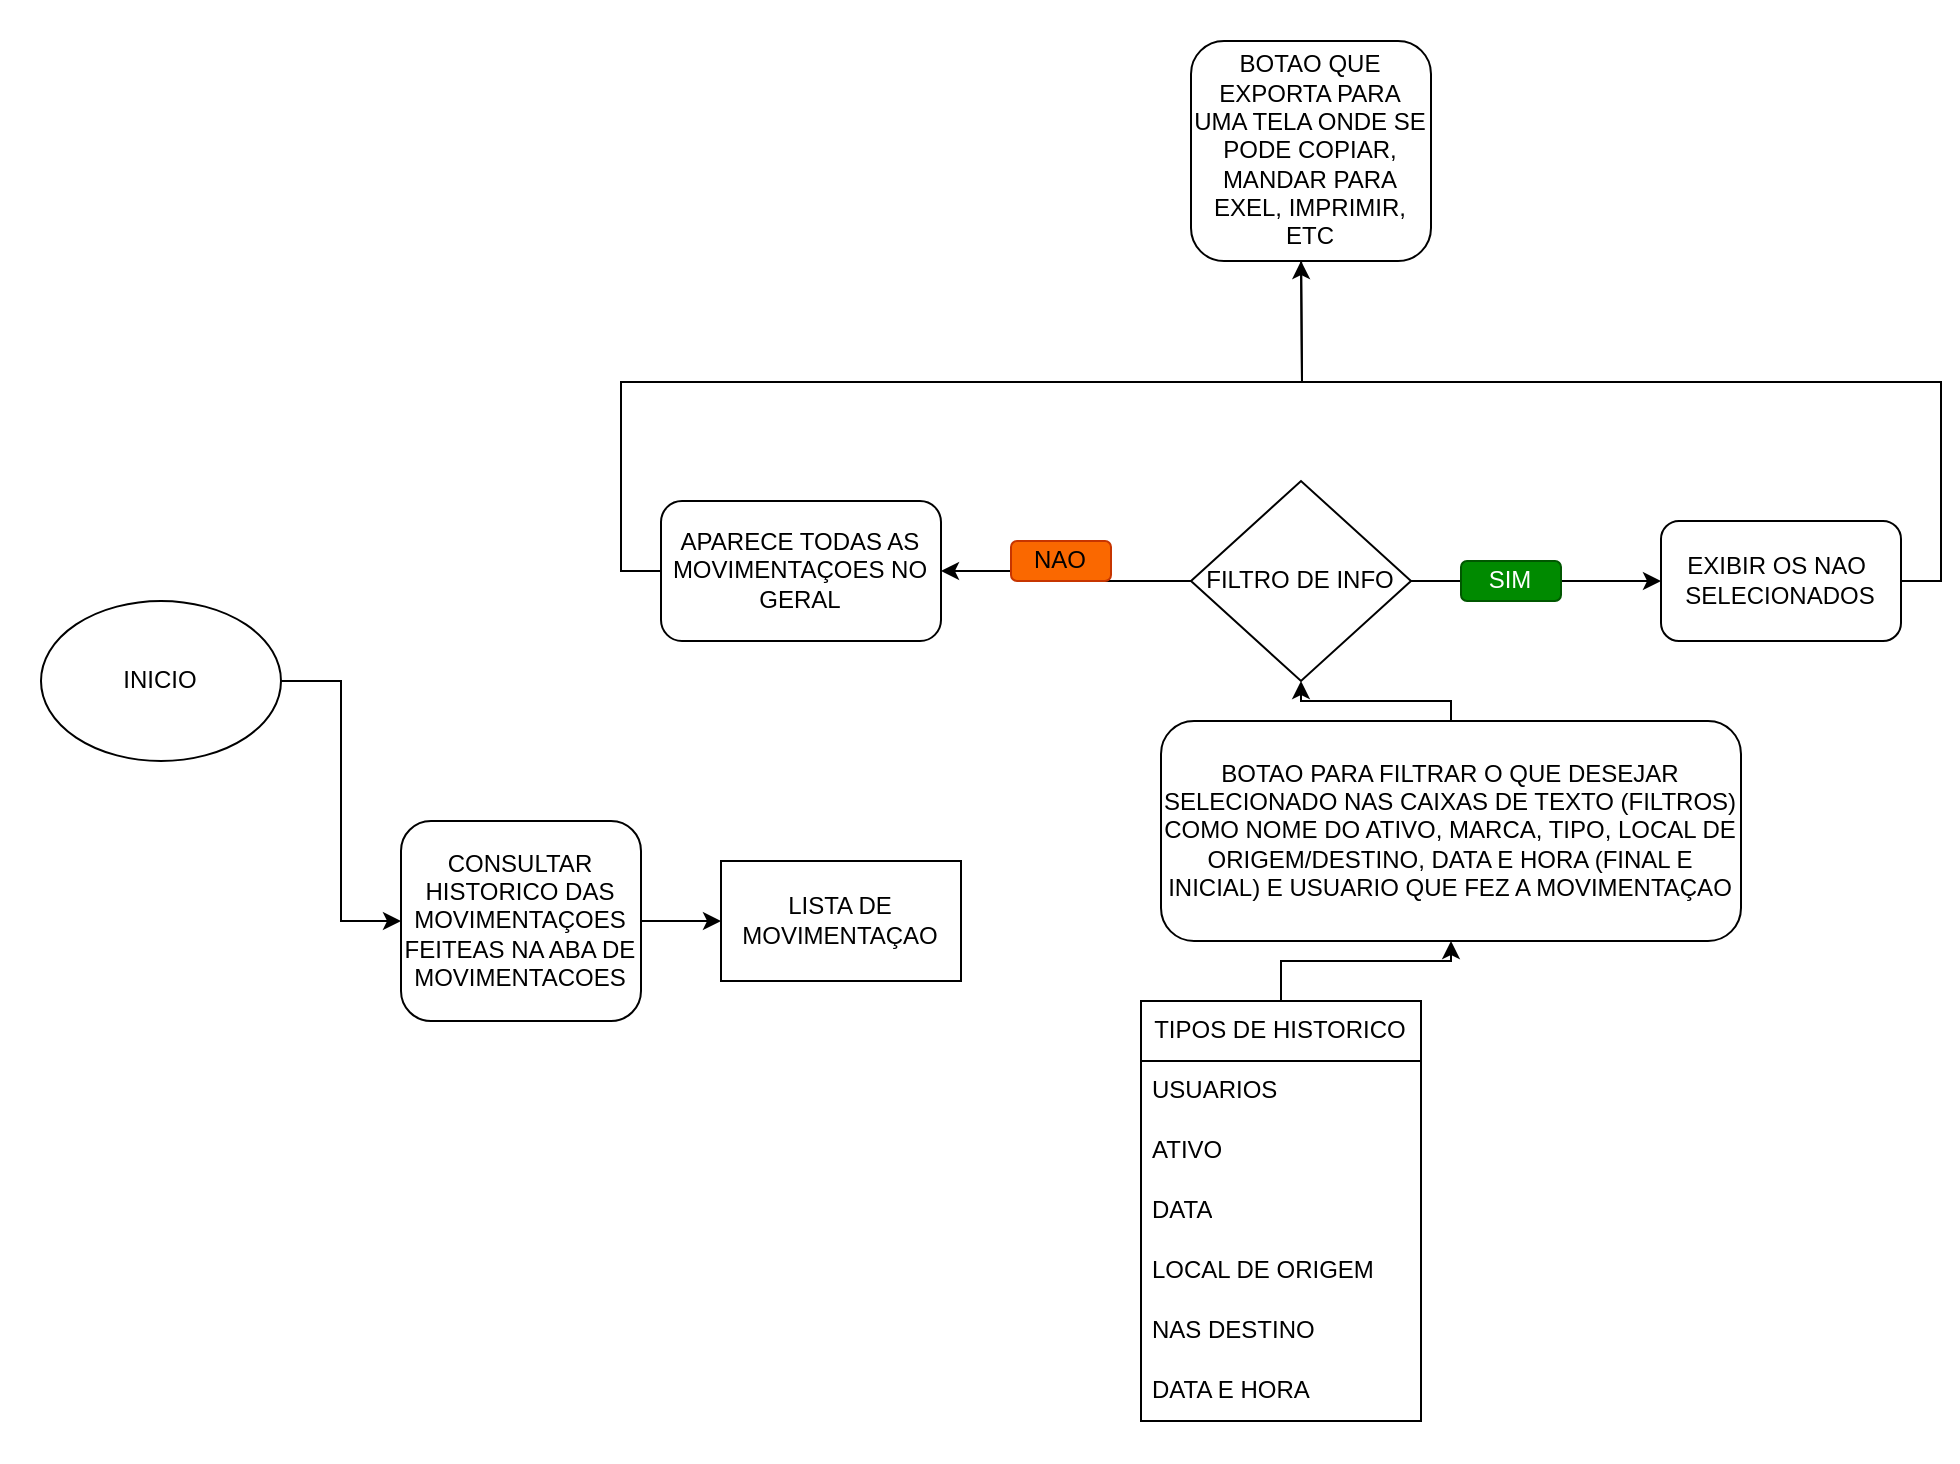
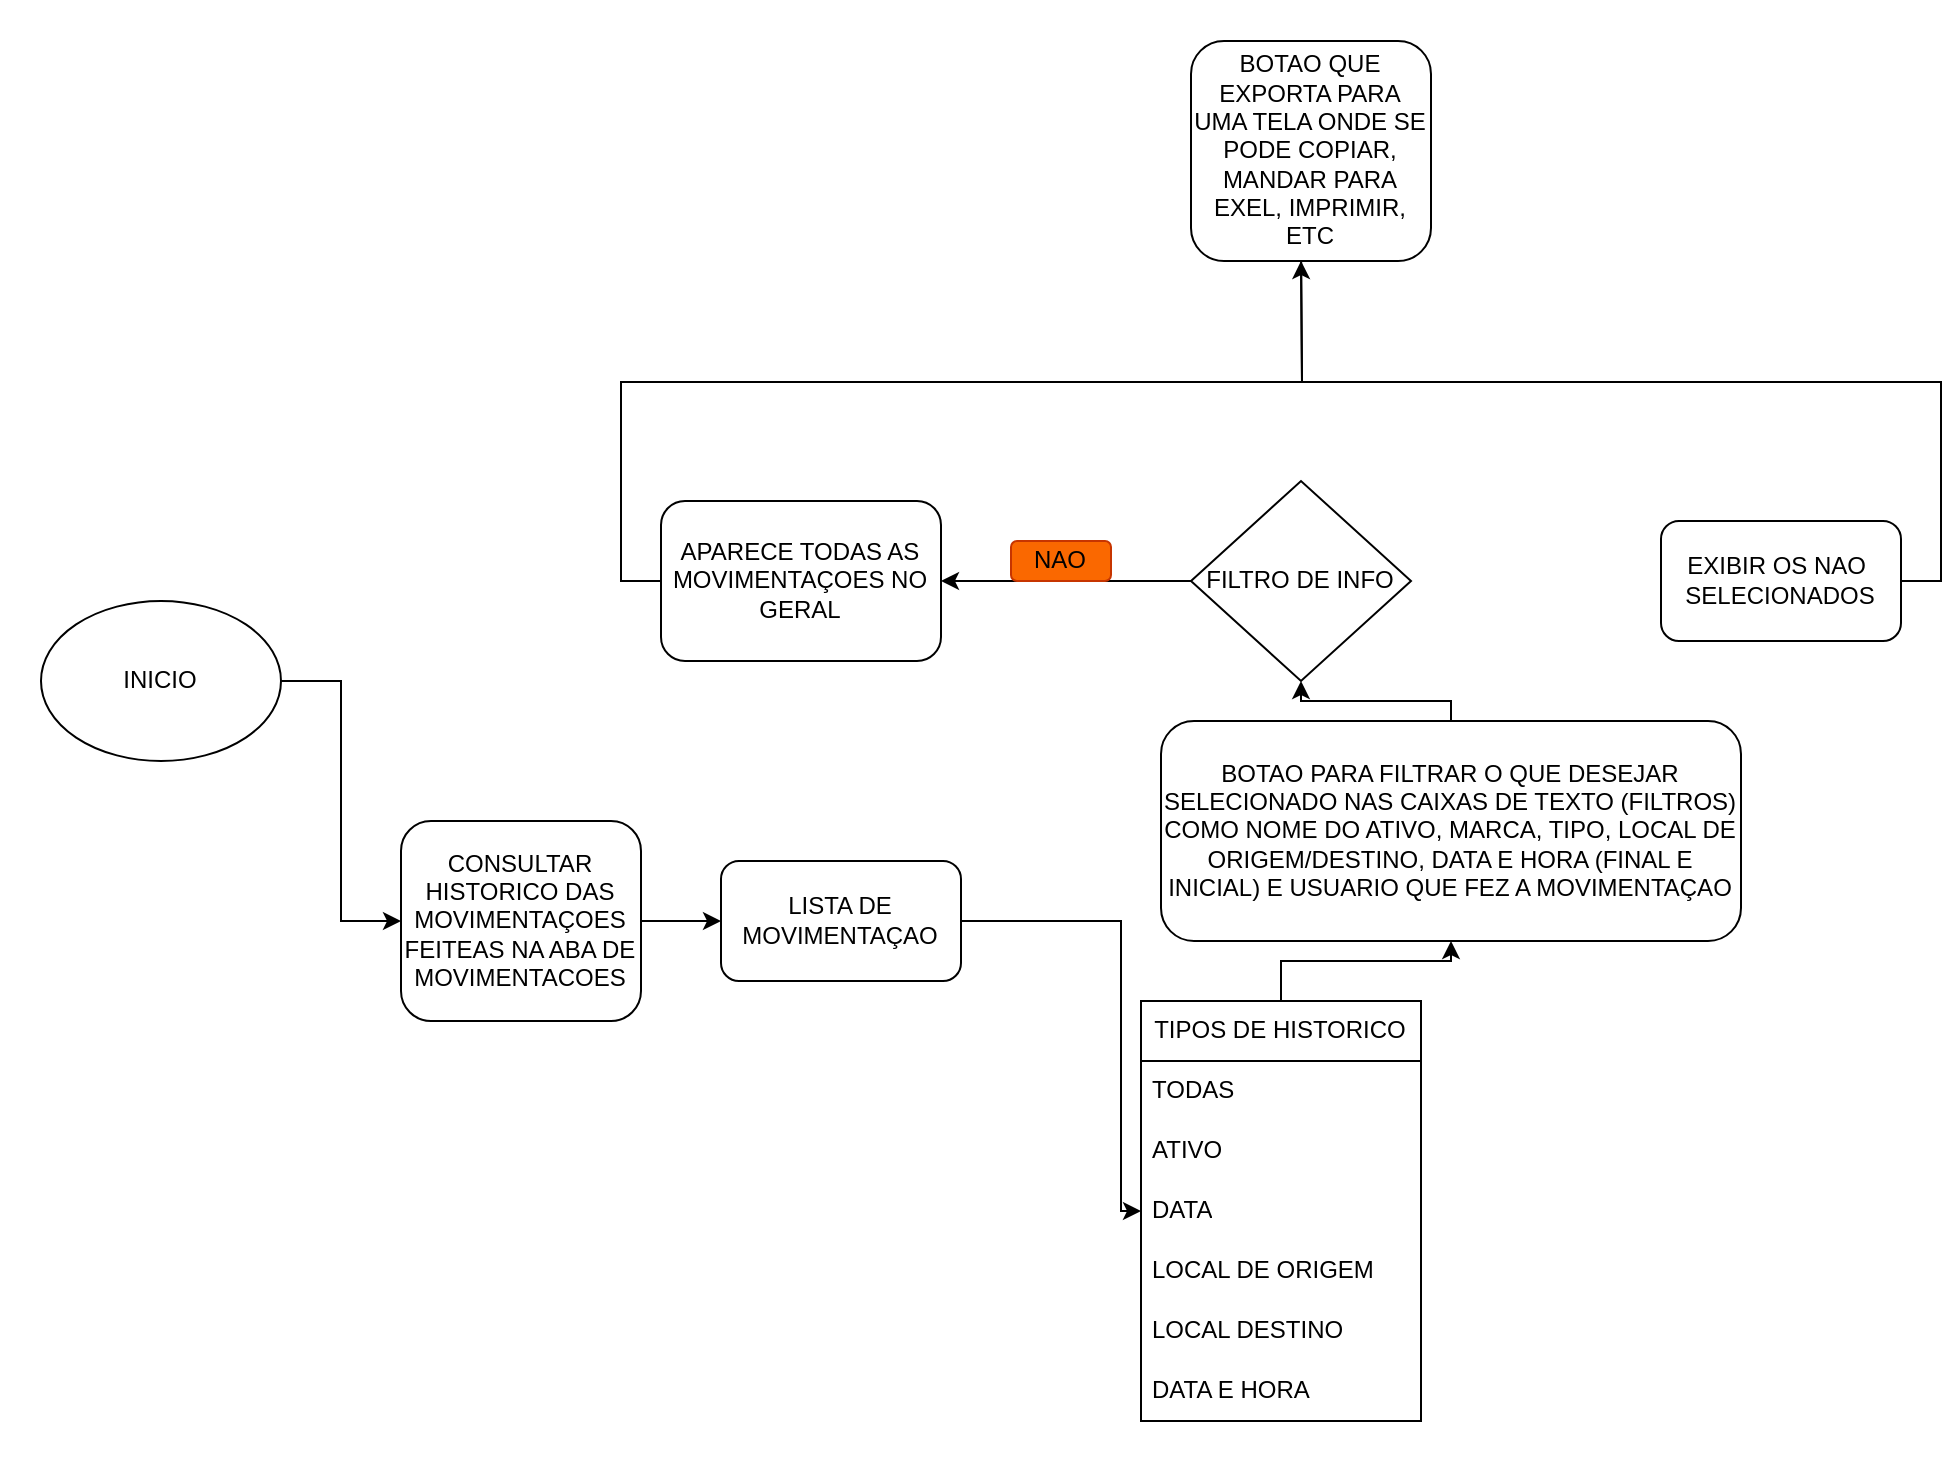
(801, 571) -> (801, 581)
(1511, 581) -> none
(1529, 581) -> none
(841, 921) -> (841, 921)
none -> (1121, 989)
(1207, 1091) -> (1187, 1091)
(1224, 1331) -> (1237, 1331)
